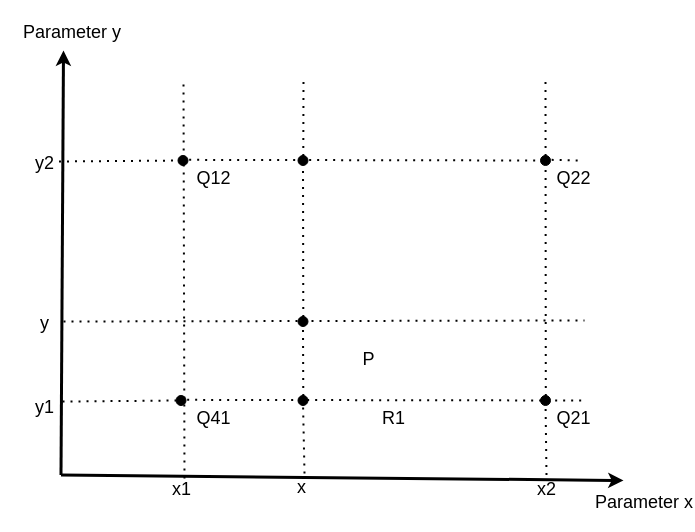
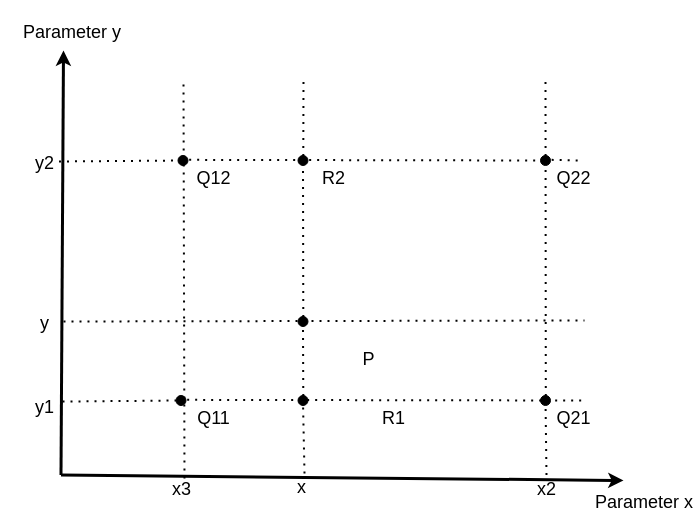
none -> (334, 181)
(214, 419) -> (214, 419)
(182, 490) -> (182, 490)
